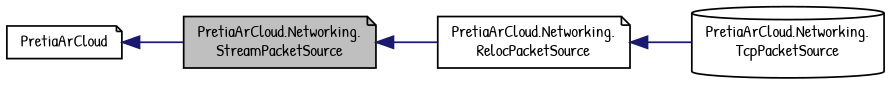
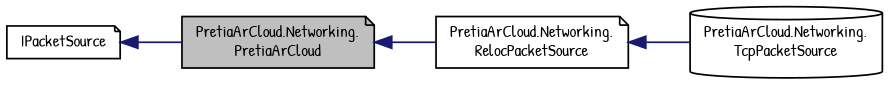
(64, 42) -> (64, 42)
(280, 42) -> (278, 42)
